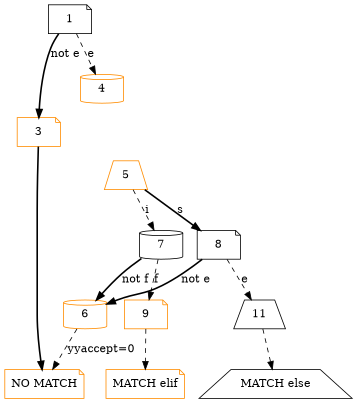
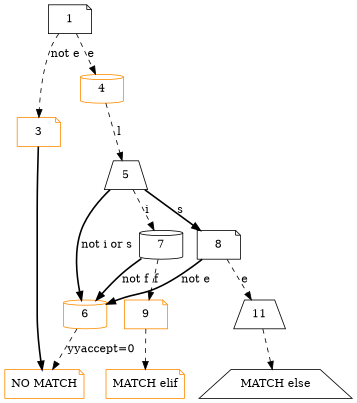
(44, 70) -> (44, 70)
none -> (113, 128)
(126, 175) -> (126, 175)
none -> (80, 236)
